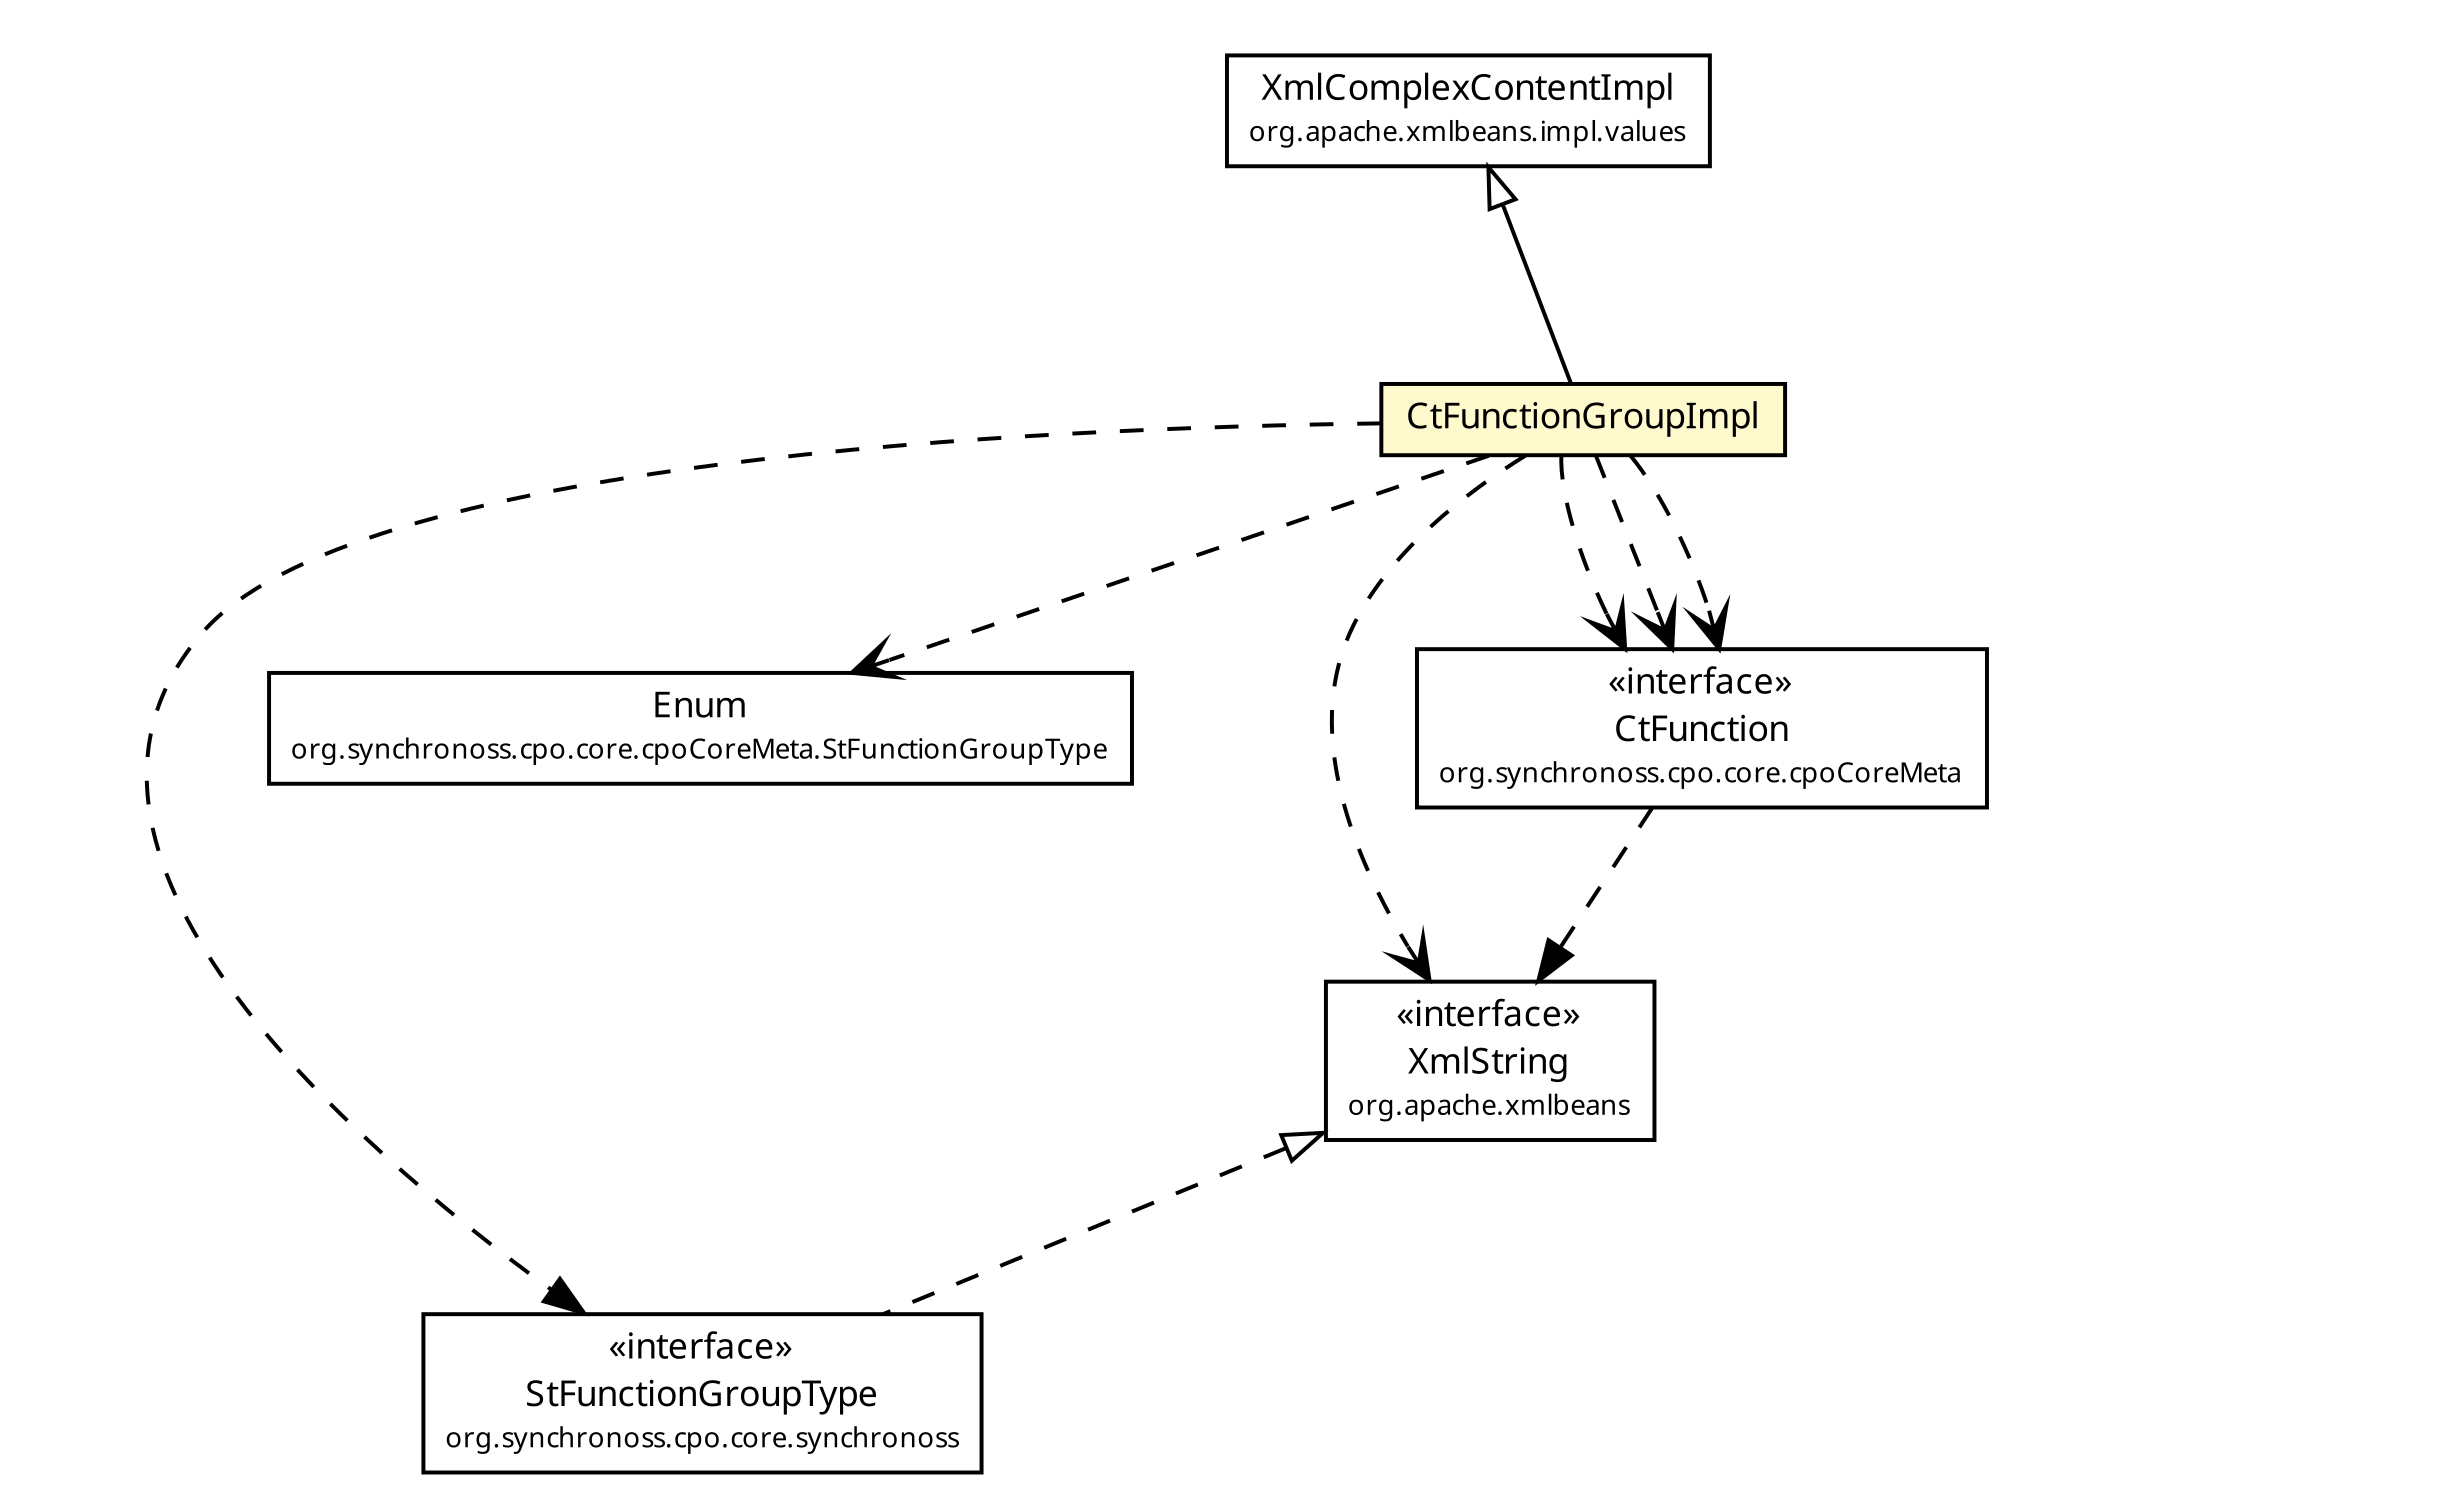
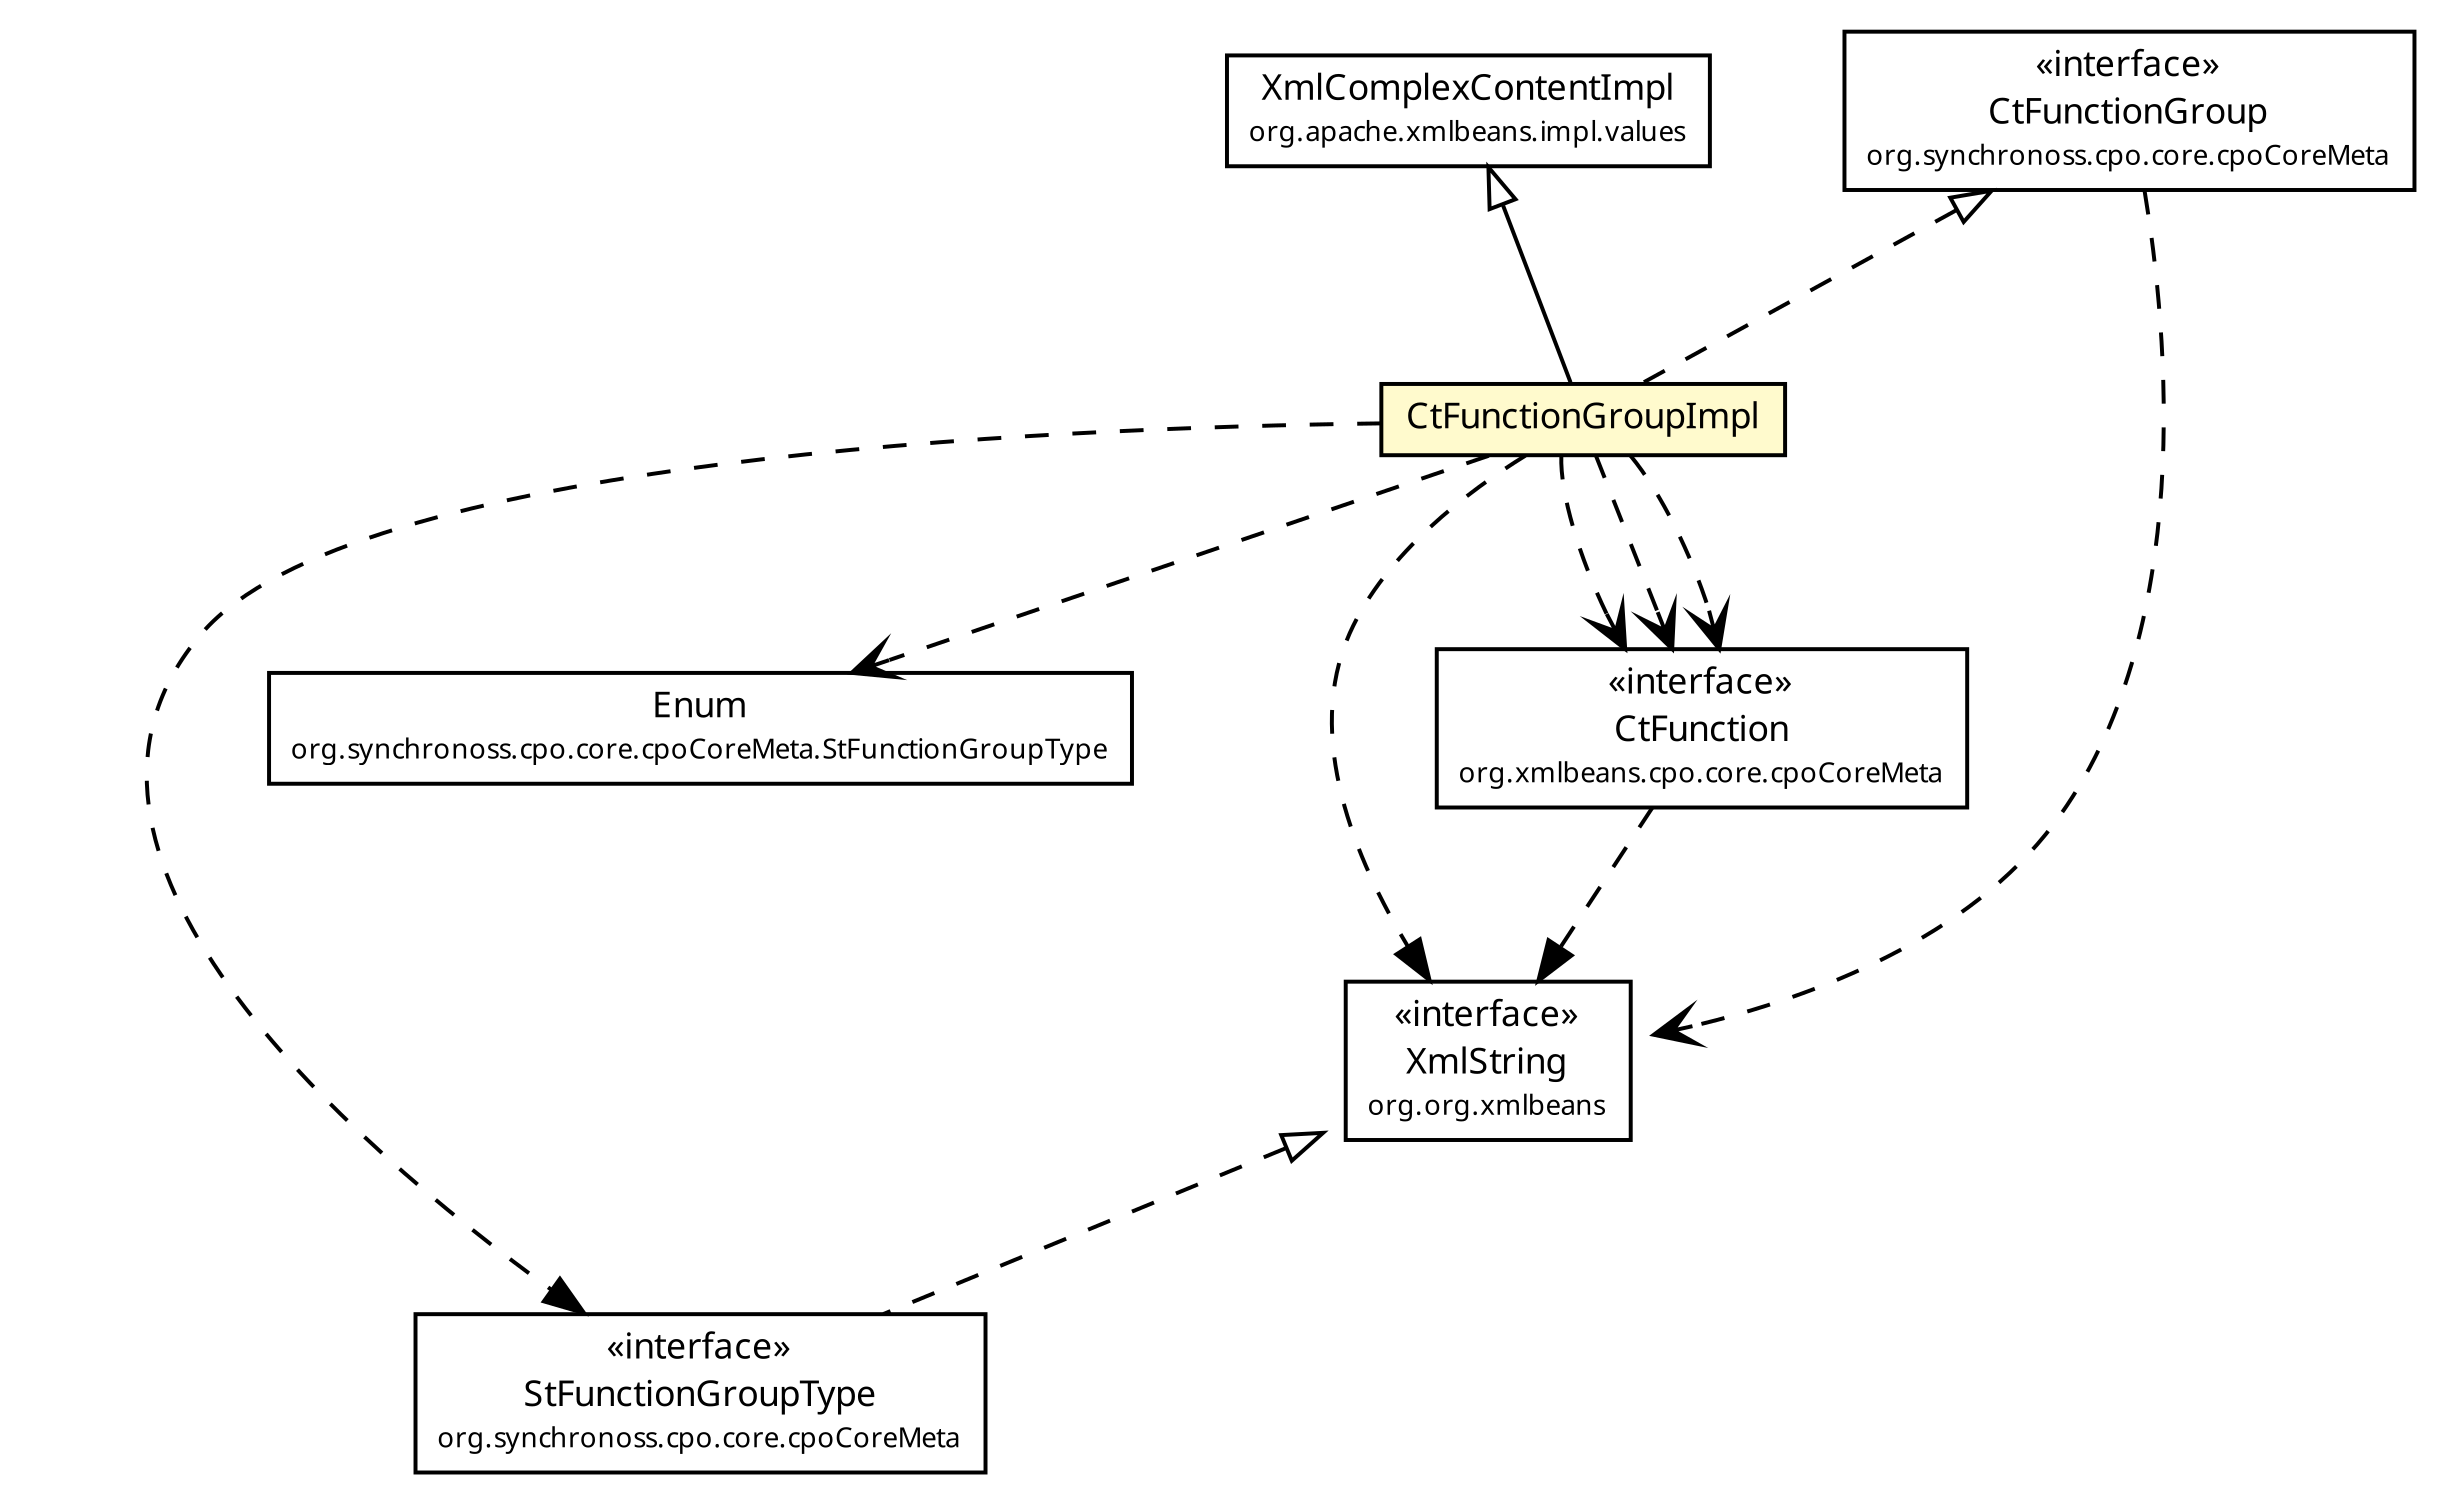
none -> (2129, 111)
(1338, 670) -> (1338, 670)
(1702, 774) -> (1702, 774)
(1490, 1106) -> (1488, 1106)
(702, 1439) -> (701, 1439)
